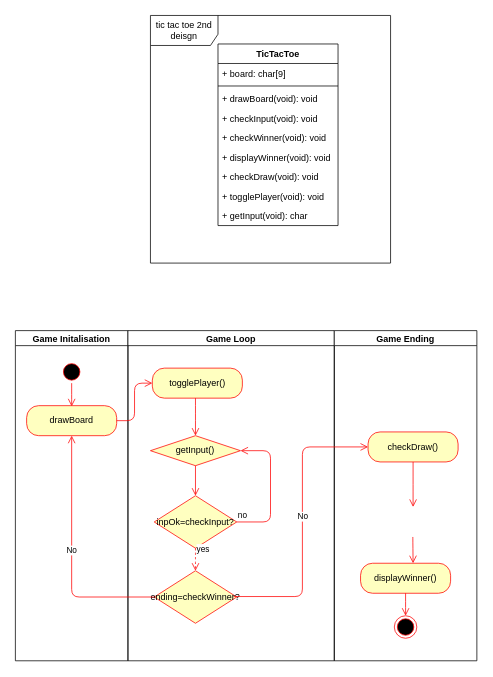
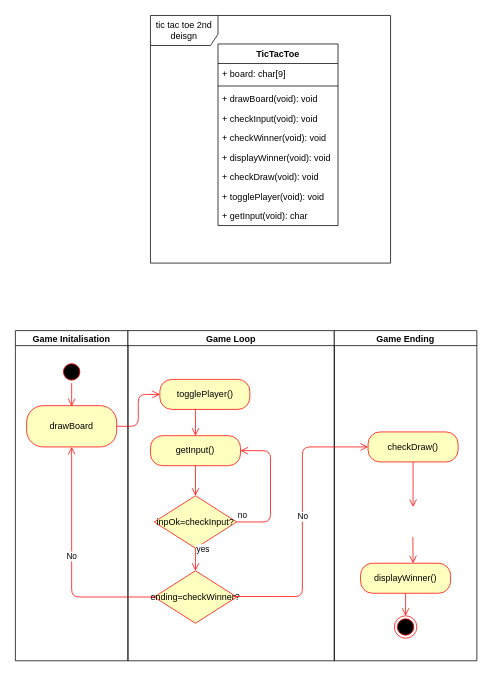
(197, 383) -> (205, 394)
(72, 420) -> (72, 426)
(195, 450) -> (195, 450)
(195, 556) -> (195, 556)
